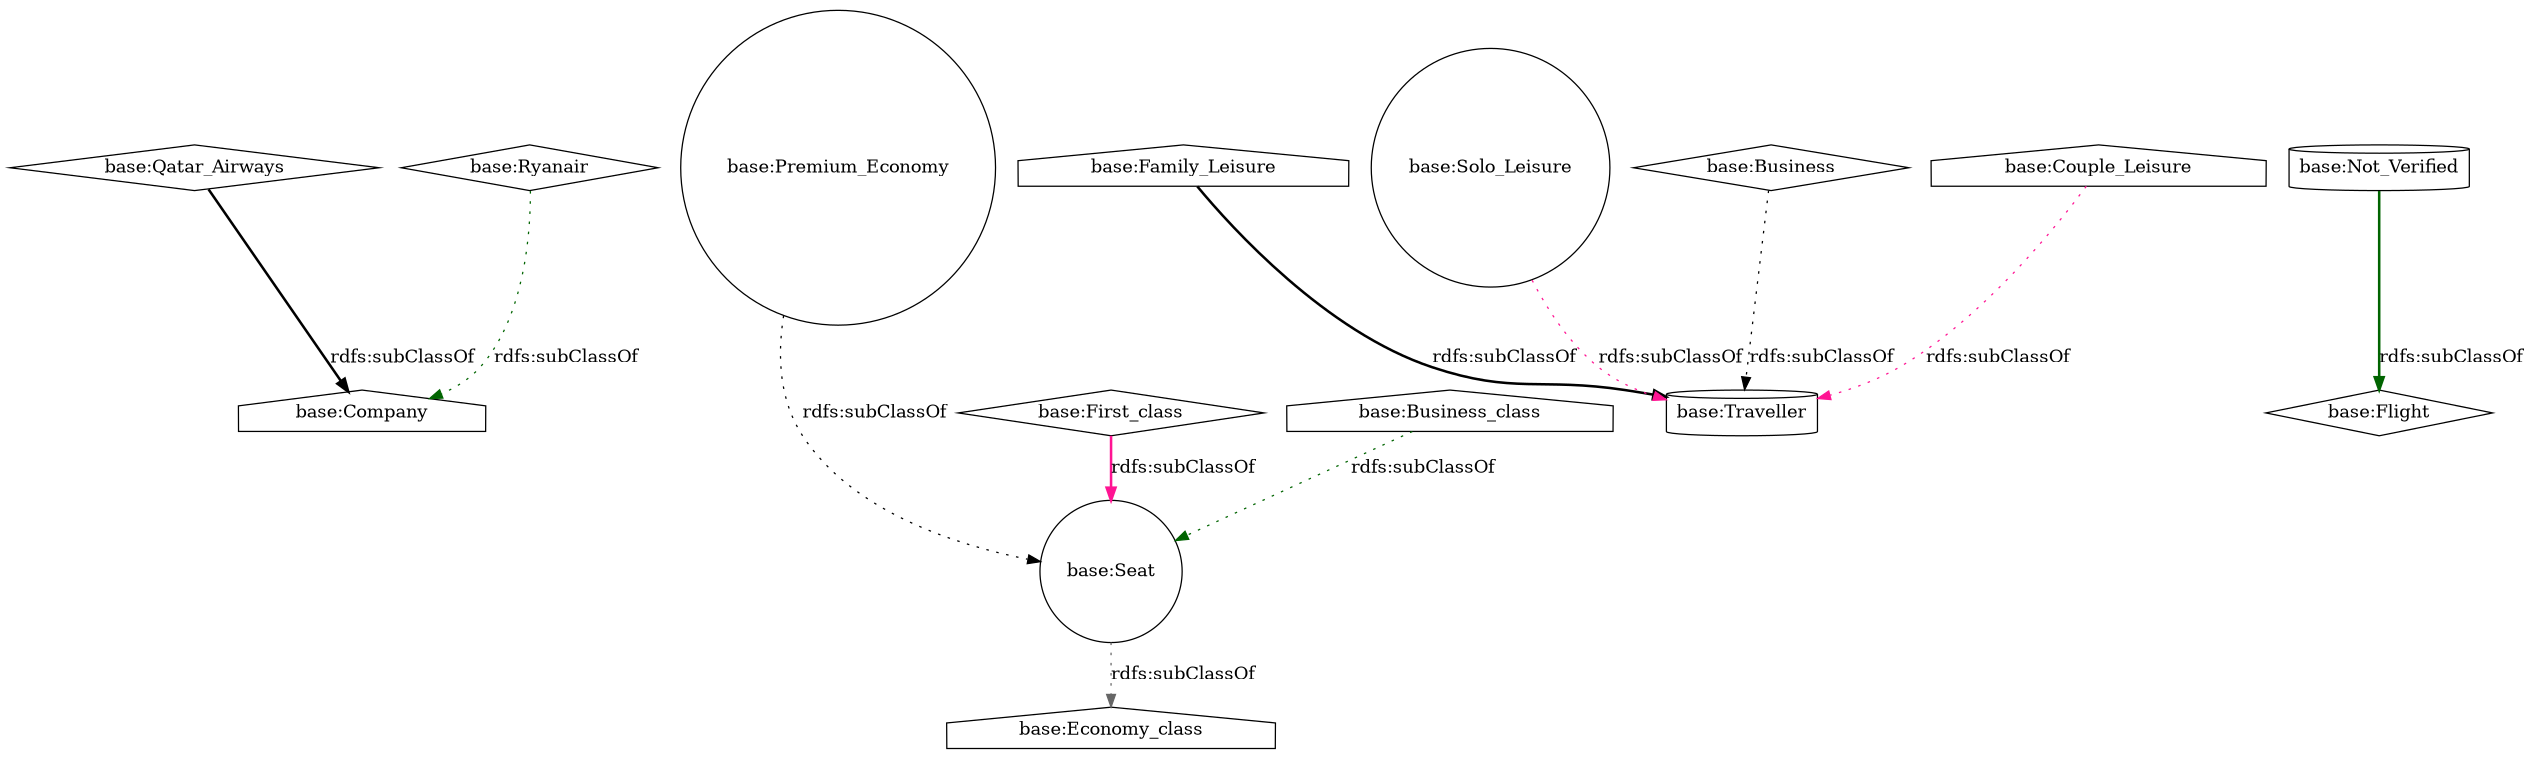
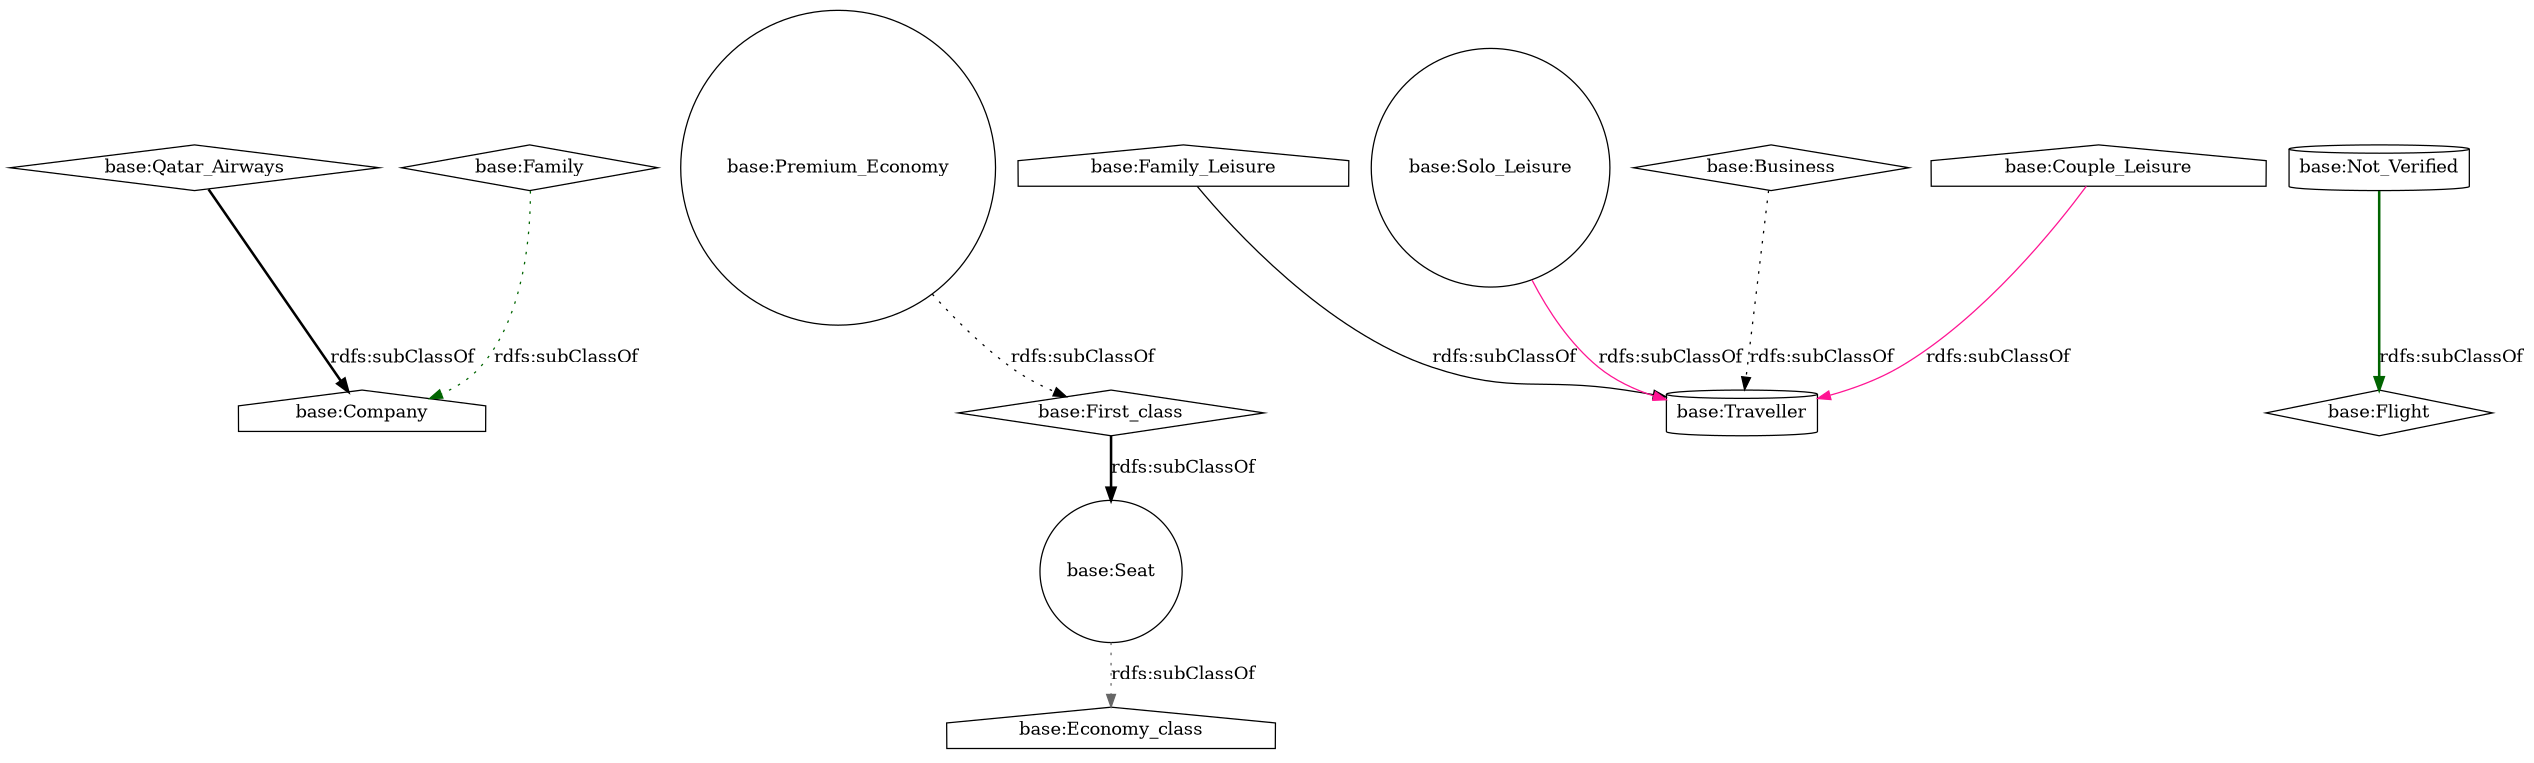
(530, 168) -> (530, 168)
(1974, 311) -> (1974, 311)
(1581, 351) -> (1581, 351)
(1397, 353) -> (1397, 353)
(1450, 413) -> none
(1111, 462) -> (1111, 462)
(850, 486) -> (988, 349)
